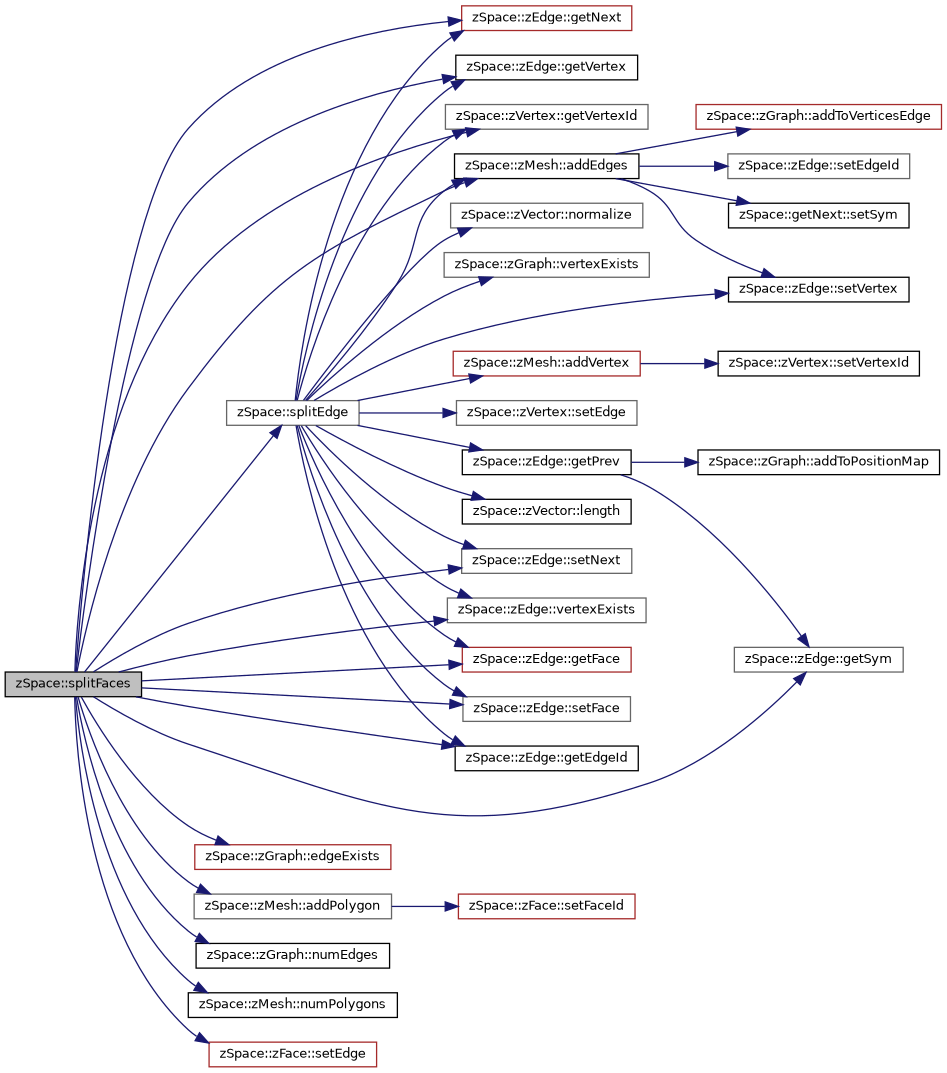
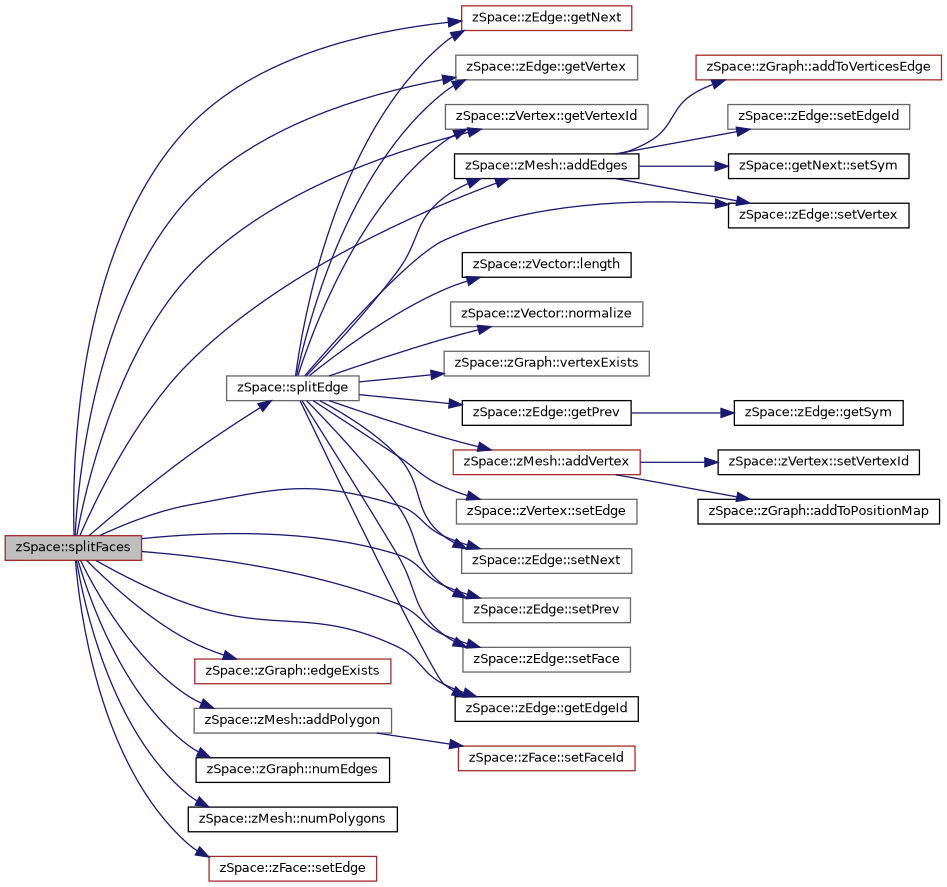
(547, 68) -> (547, 68)
(658, 462) -> (676, 486)
(547, 610) -> (547, 610)
(547, 660) -> none
(819, 660) -> (819, 413)
(73, 684) -> (73, 548)
(453, 814) -> none
